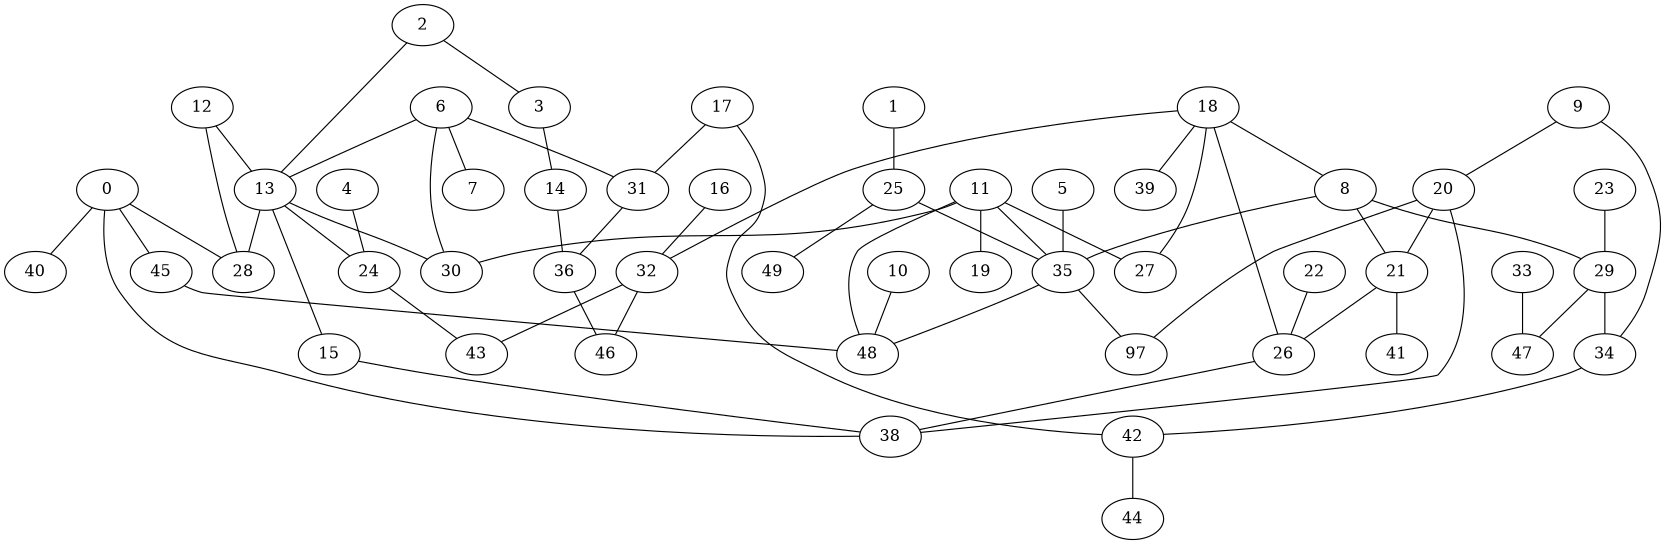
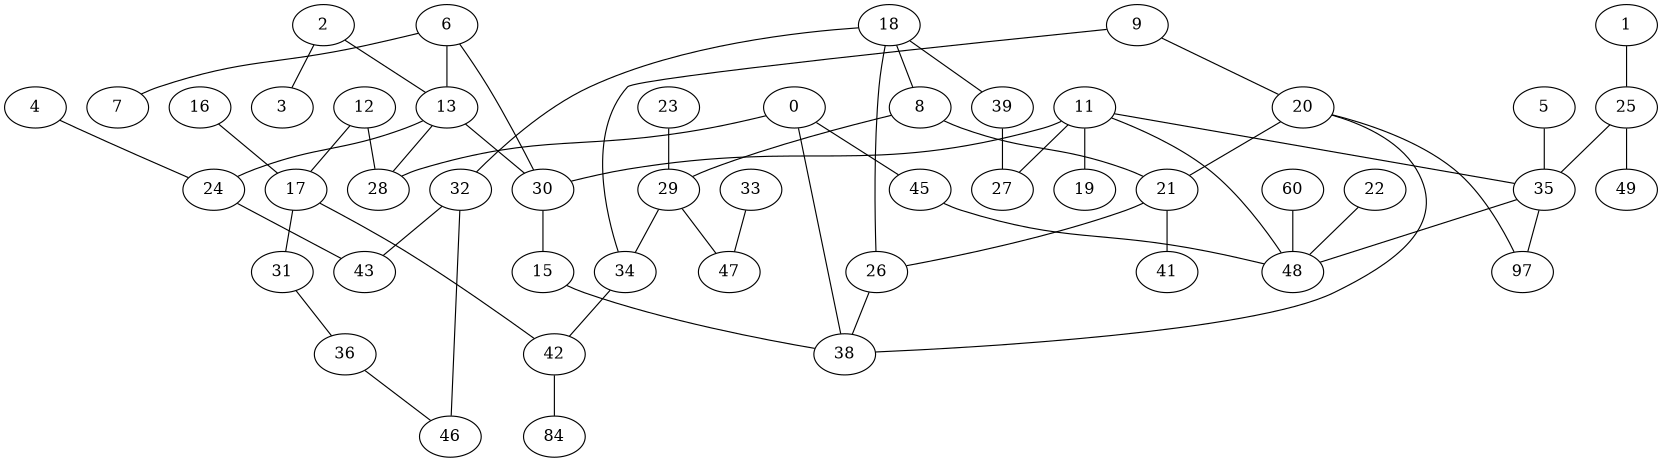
(538, 145) -> none
(234, 149) -> (338, 140)
(556, 190) -> none
(1192, 194) -> (1002, 149)
(1200, 223) -> none
(686, 229) -> (248, 149)
(35, 272) -> none
(297, 272) -> (543, 231)
(898, 272) -> (1293, 190)
(1299, 313) -> (1334, 231)
(1133, 519) -> (554, 437)
